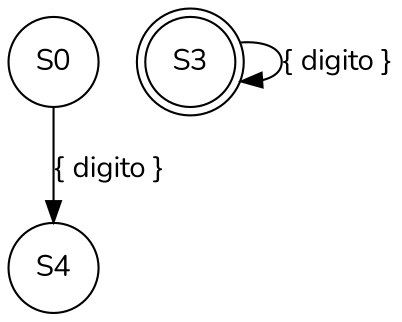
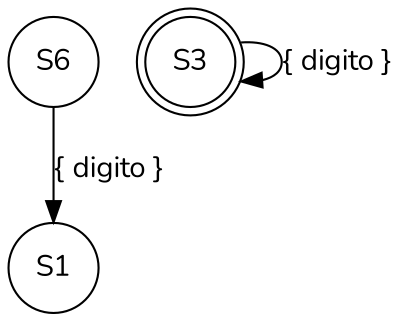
(54, 62) -> (54, 62)
(54, 268) -> (54, 268)
